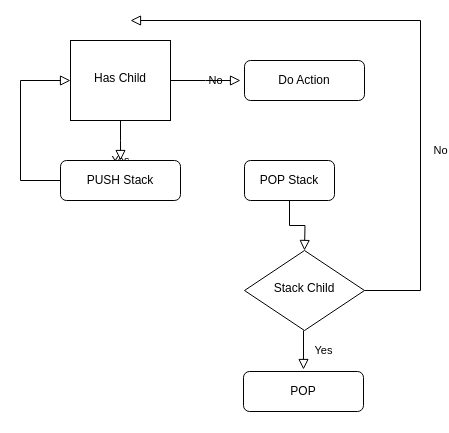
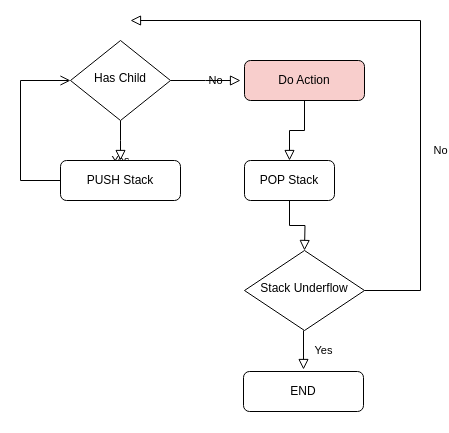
(59, 81) -> (63, 81)
(121, 81) -> (121, 81)
(305, 81) -> (305, 81)
none -> (303, 131)
(305, 289) -> (305, 289)
(304, 392) -> (304, 392)
